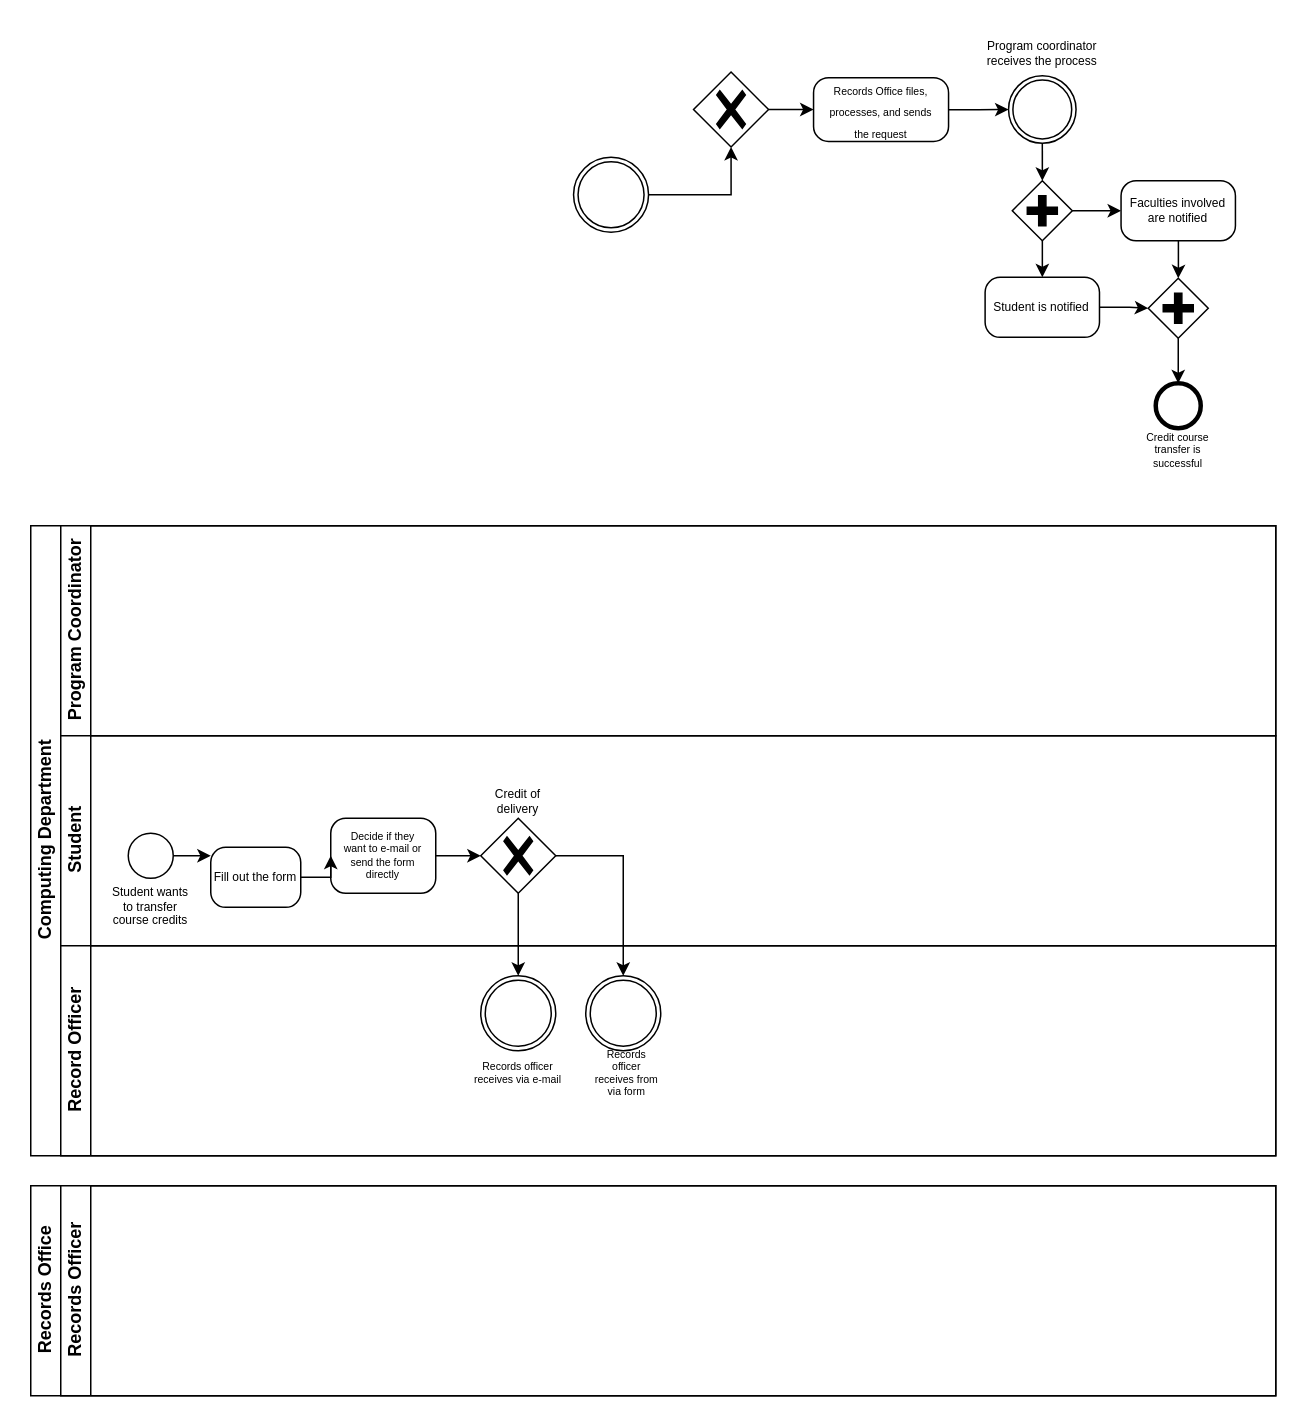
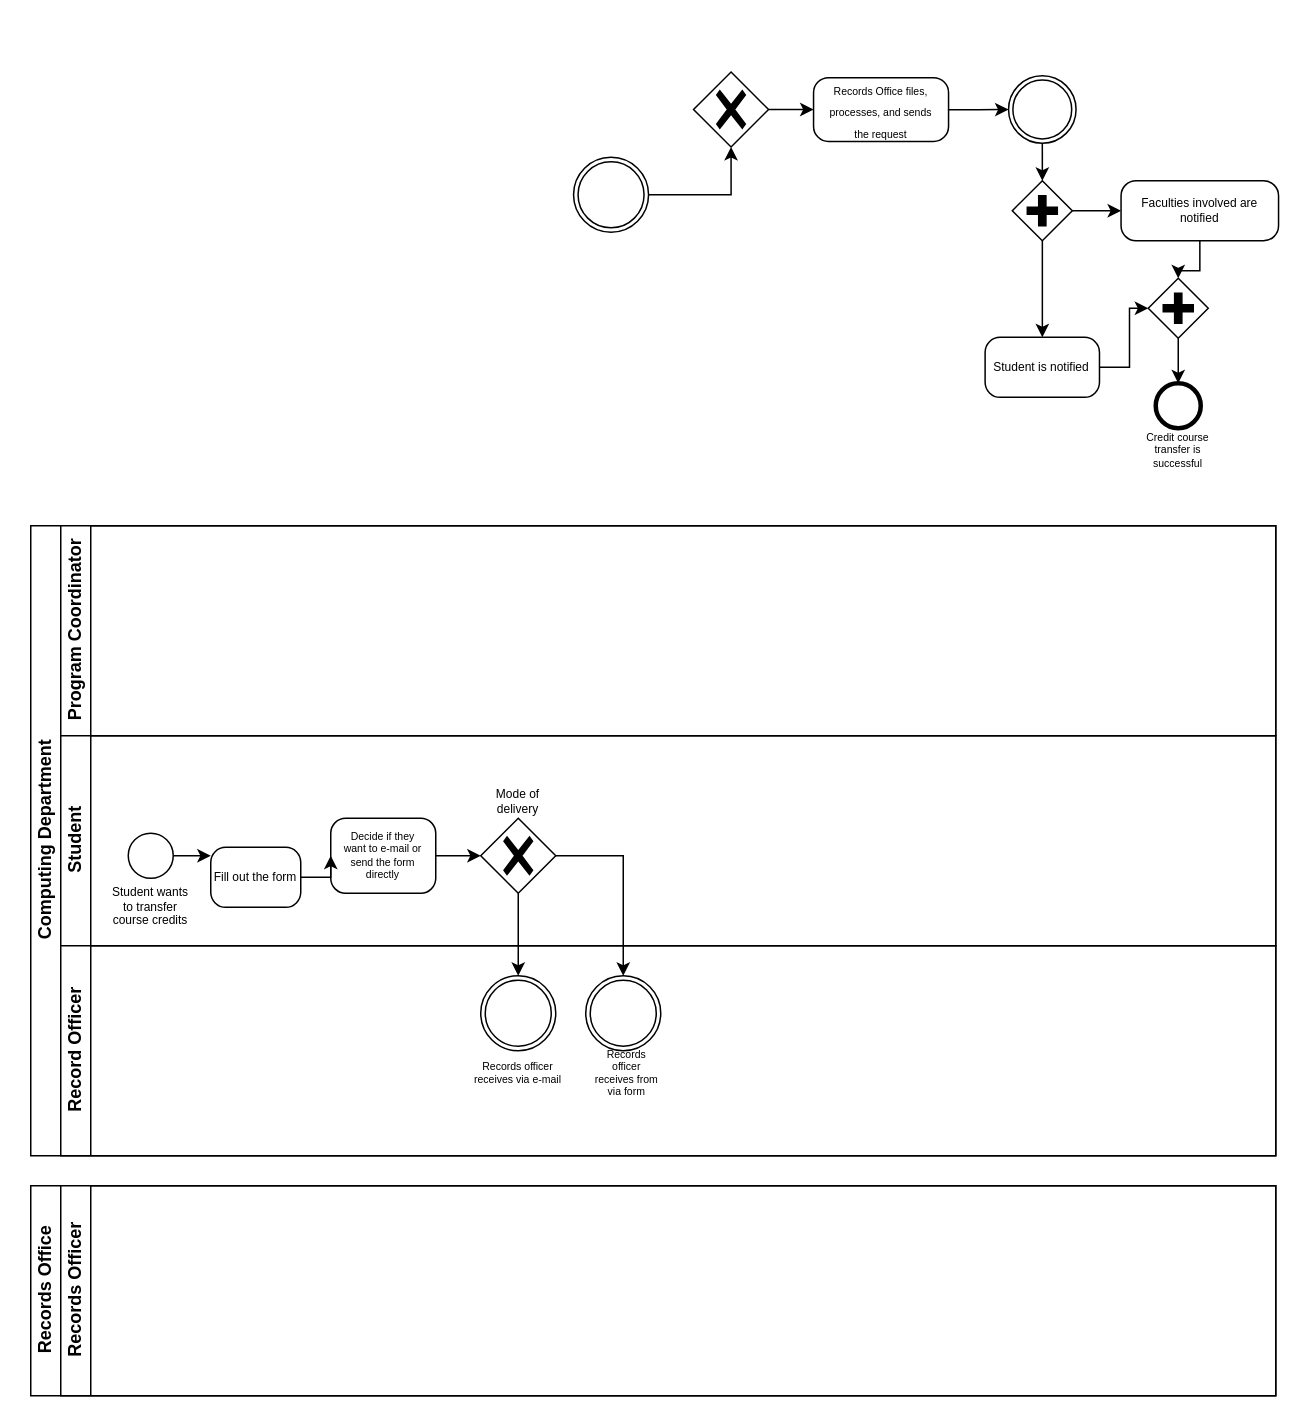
(1042, 53) -> none
(1178, 211) -> (1200, 211)
(1042, 307) -> (1042, 367)
(518, 802) -> (518, 802)
